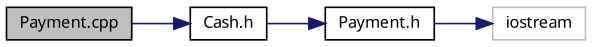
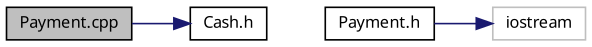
(288, 24) -> none
